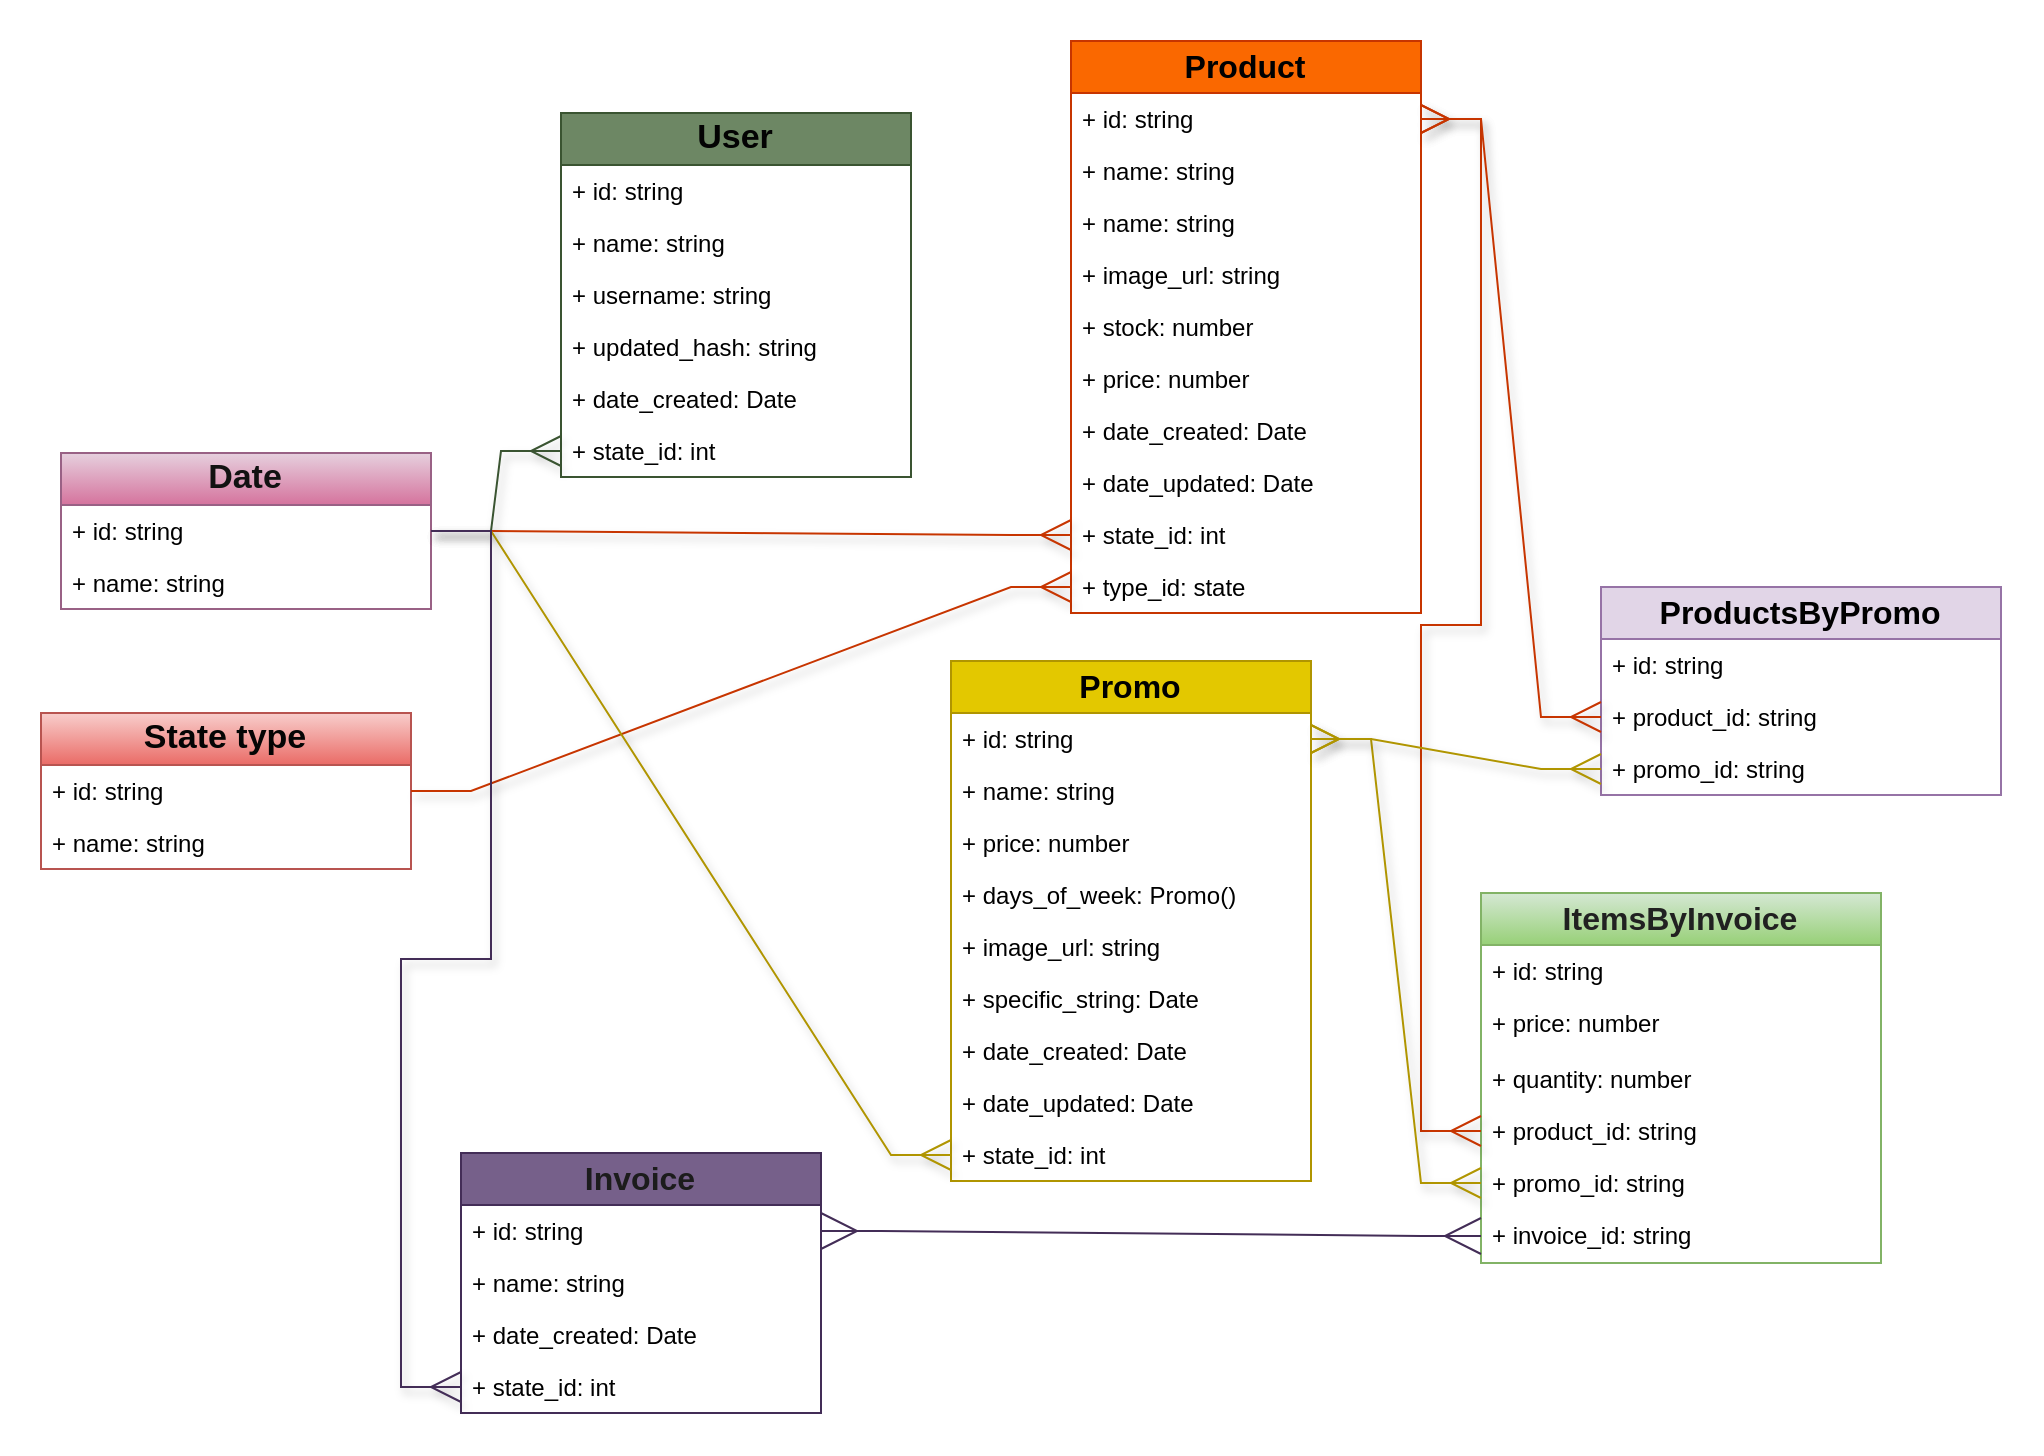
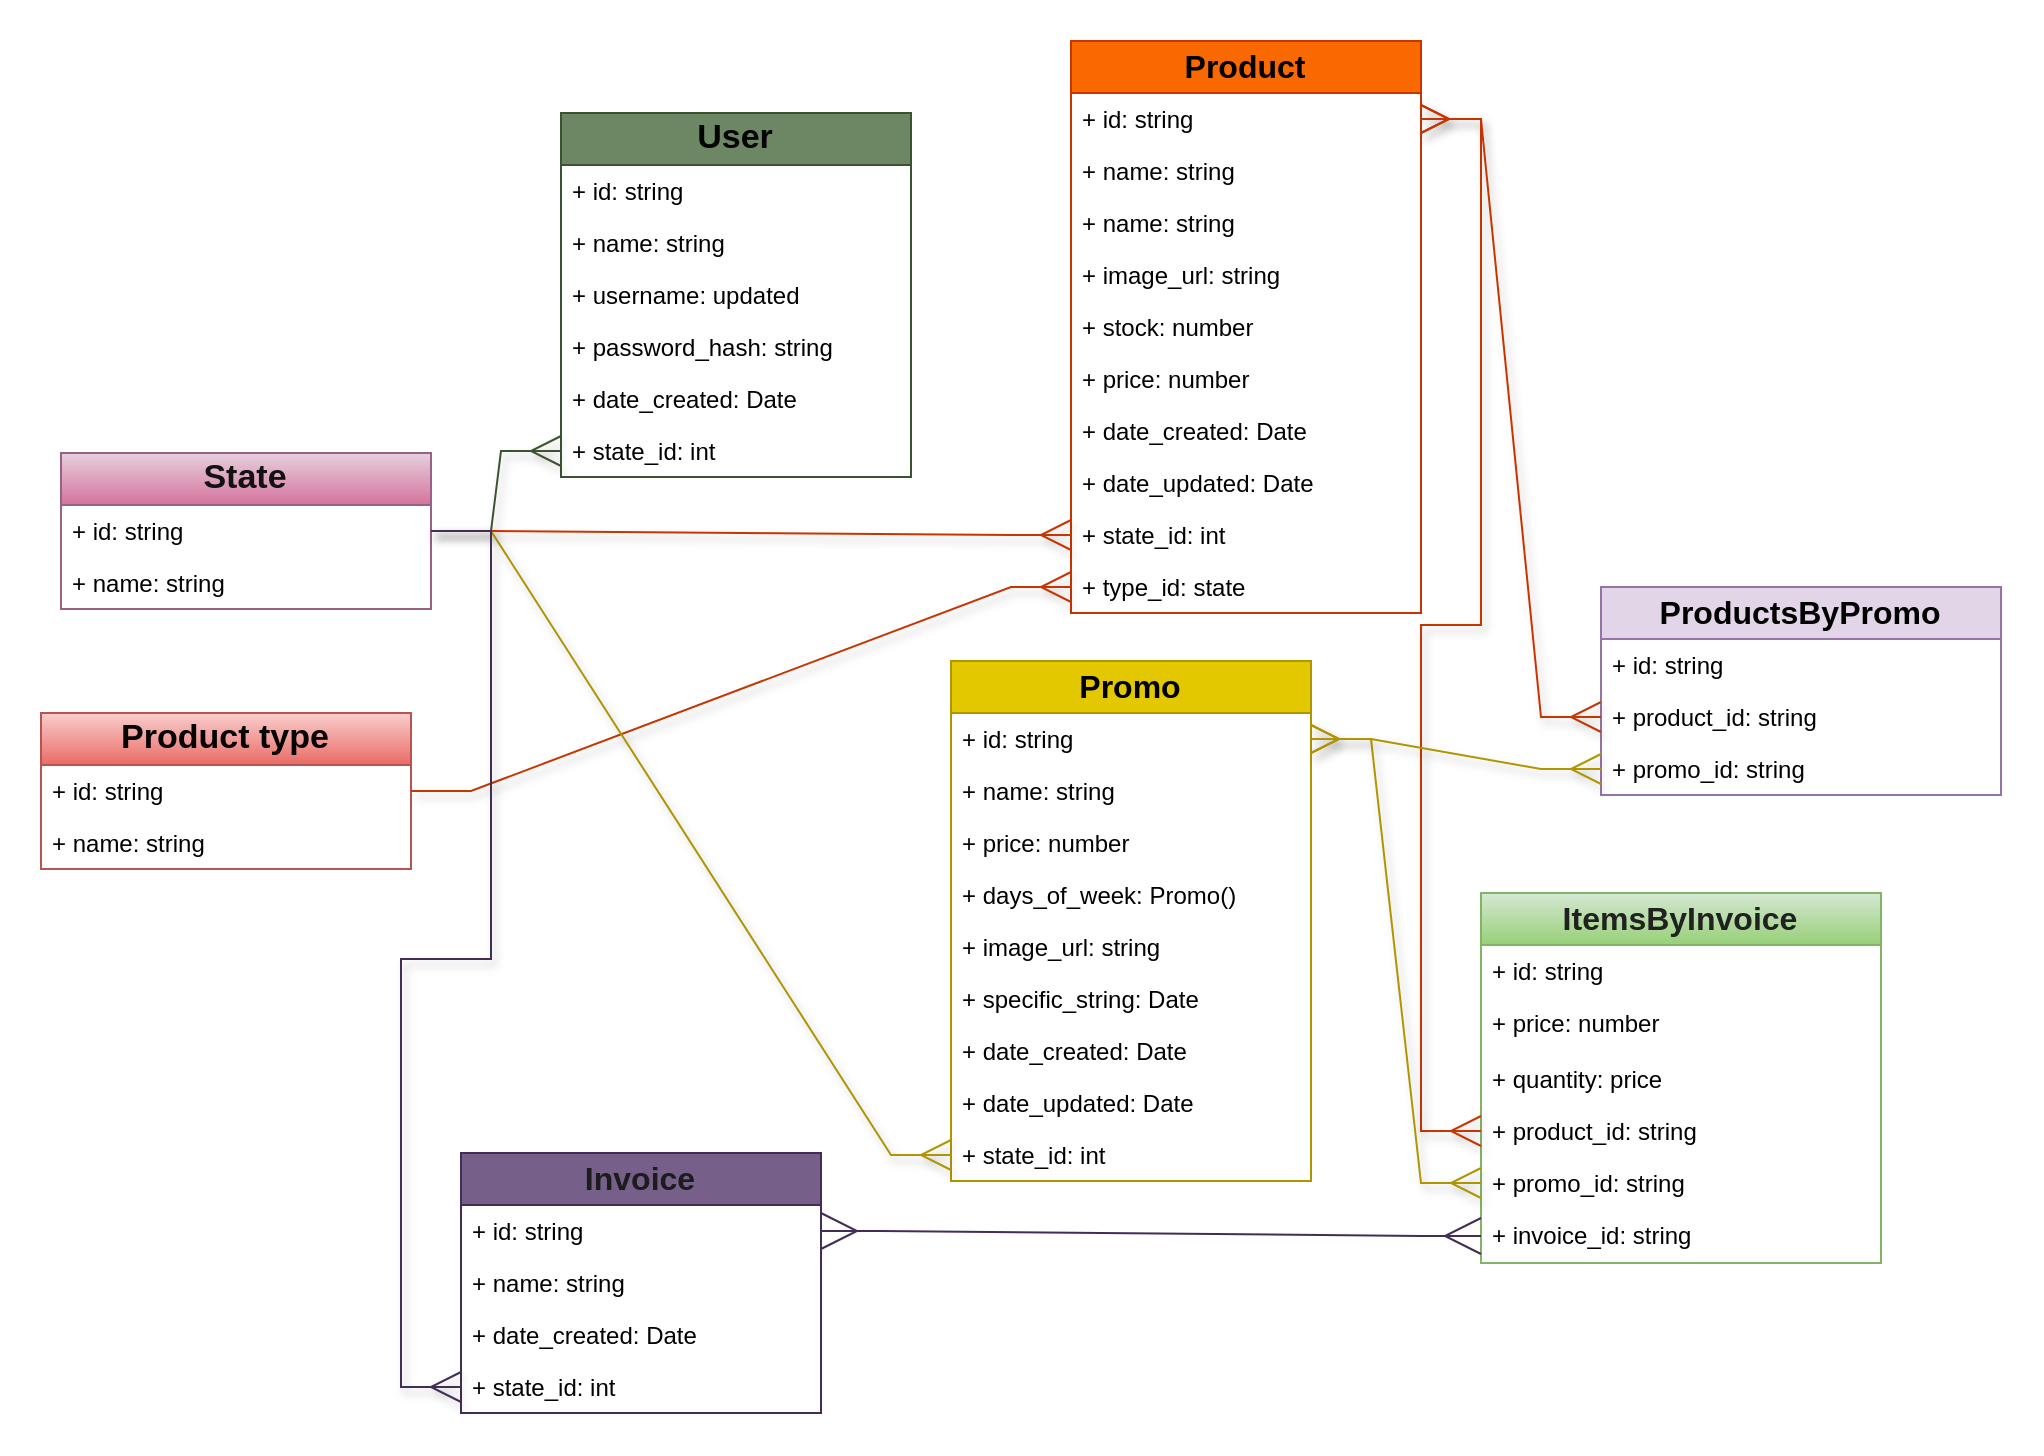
(681, 297) -> (691, 297)
(708, 349) -> (715, 349)
(246, 479) -> (246, 479)
(226, 739) -> (226, 739)
(1601, 1081) -> (1592, 1081)
